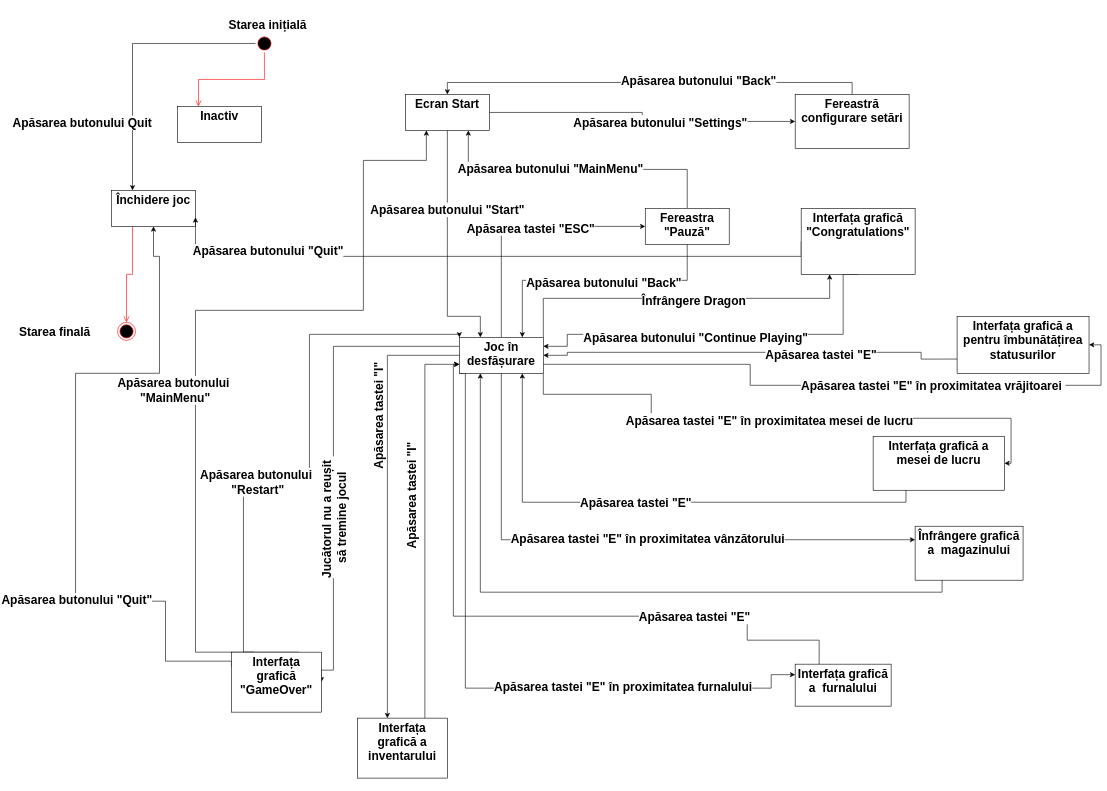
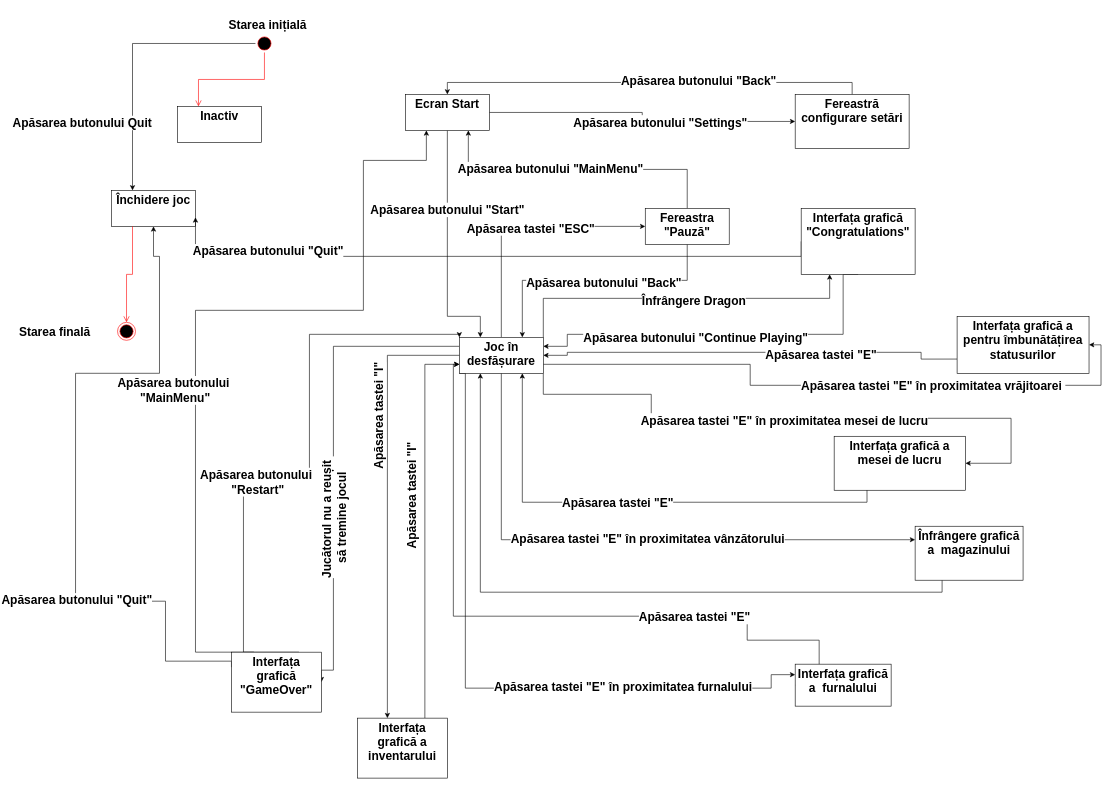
(939, 464) -> (900, 464)
